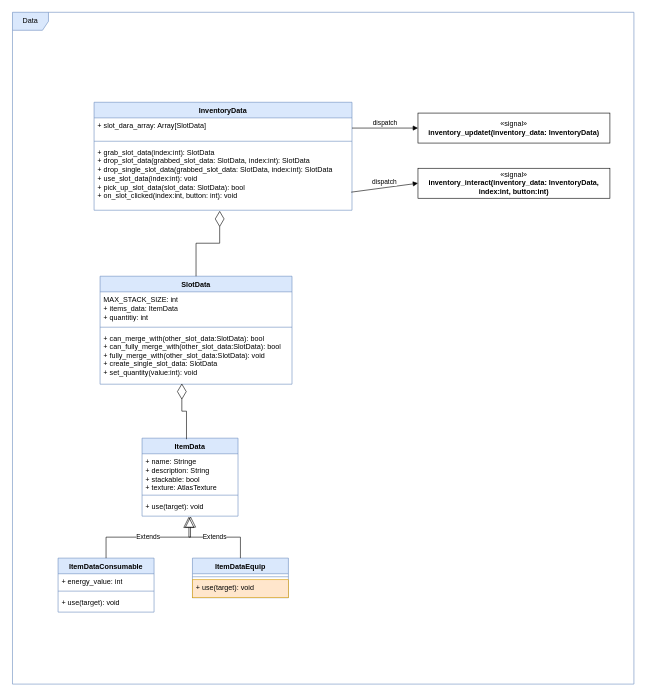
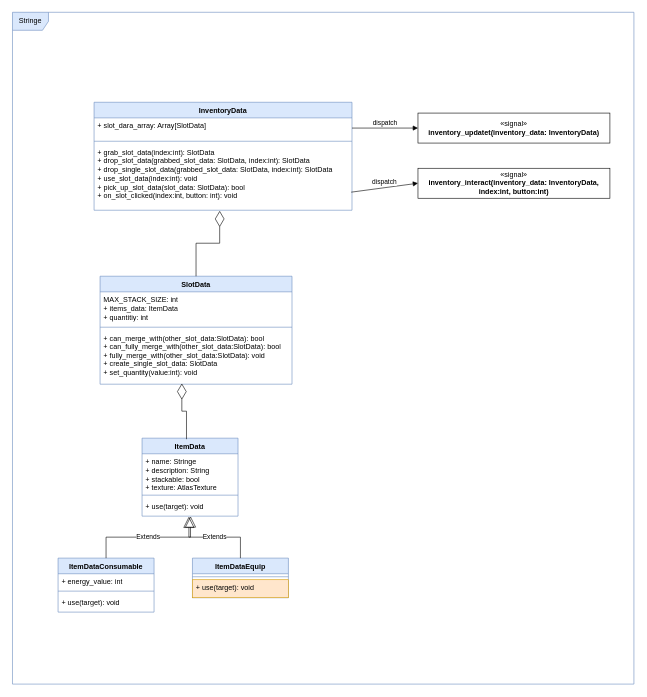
(30, 21) -> (30, 21)
